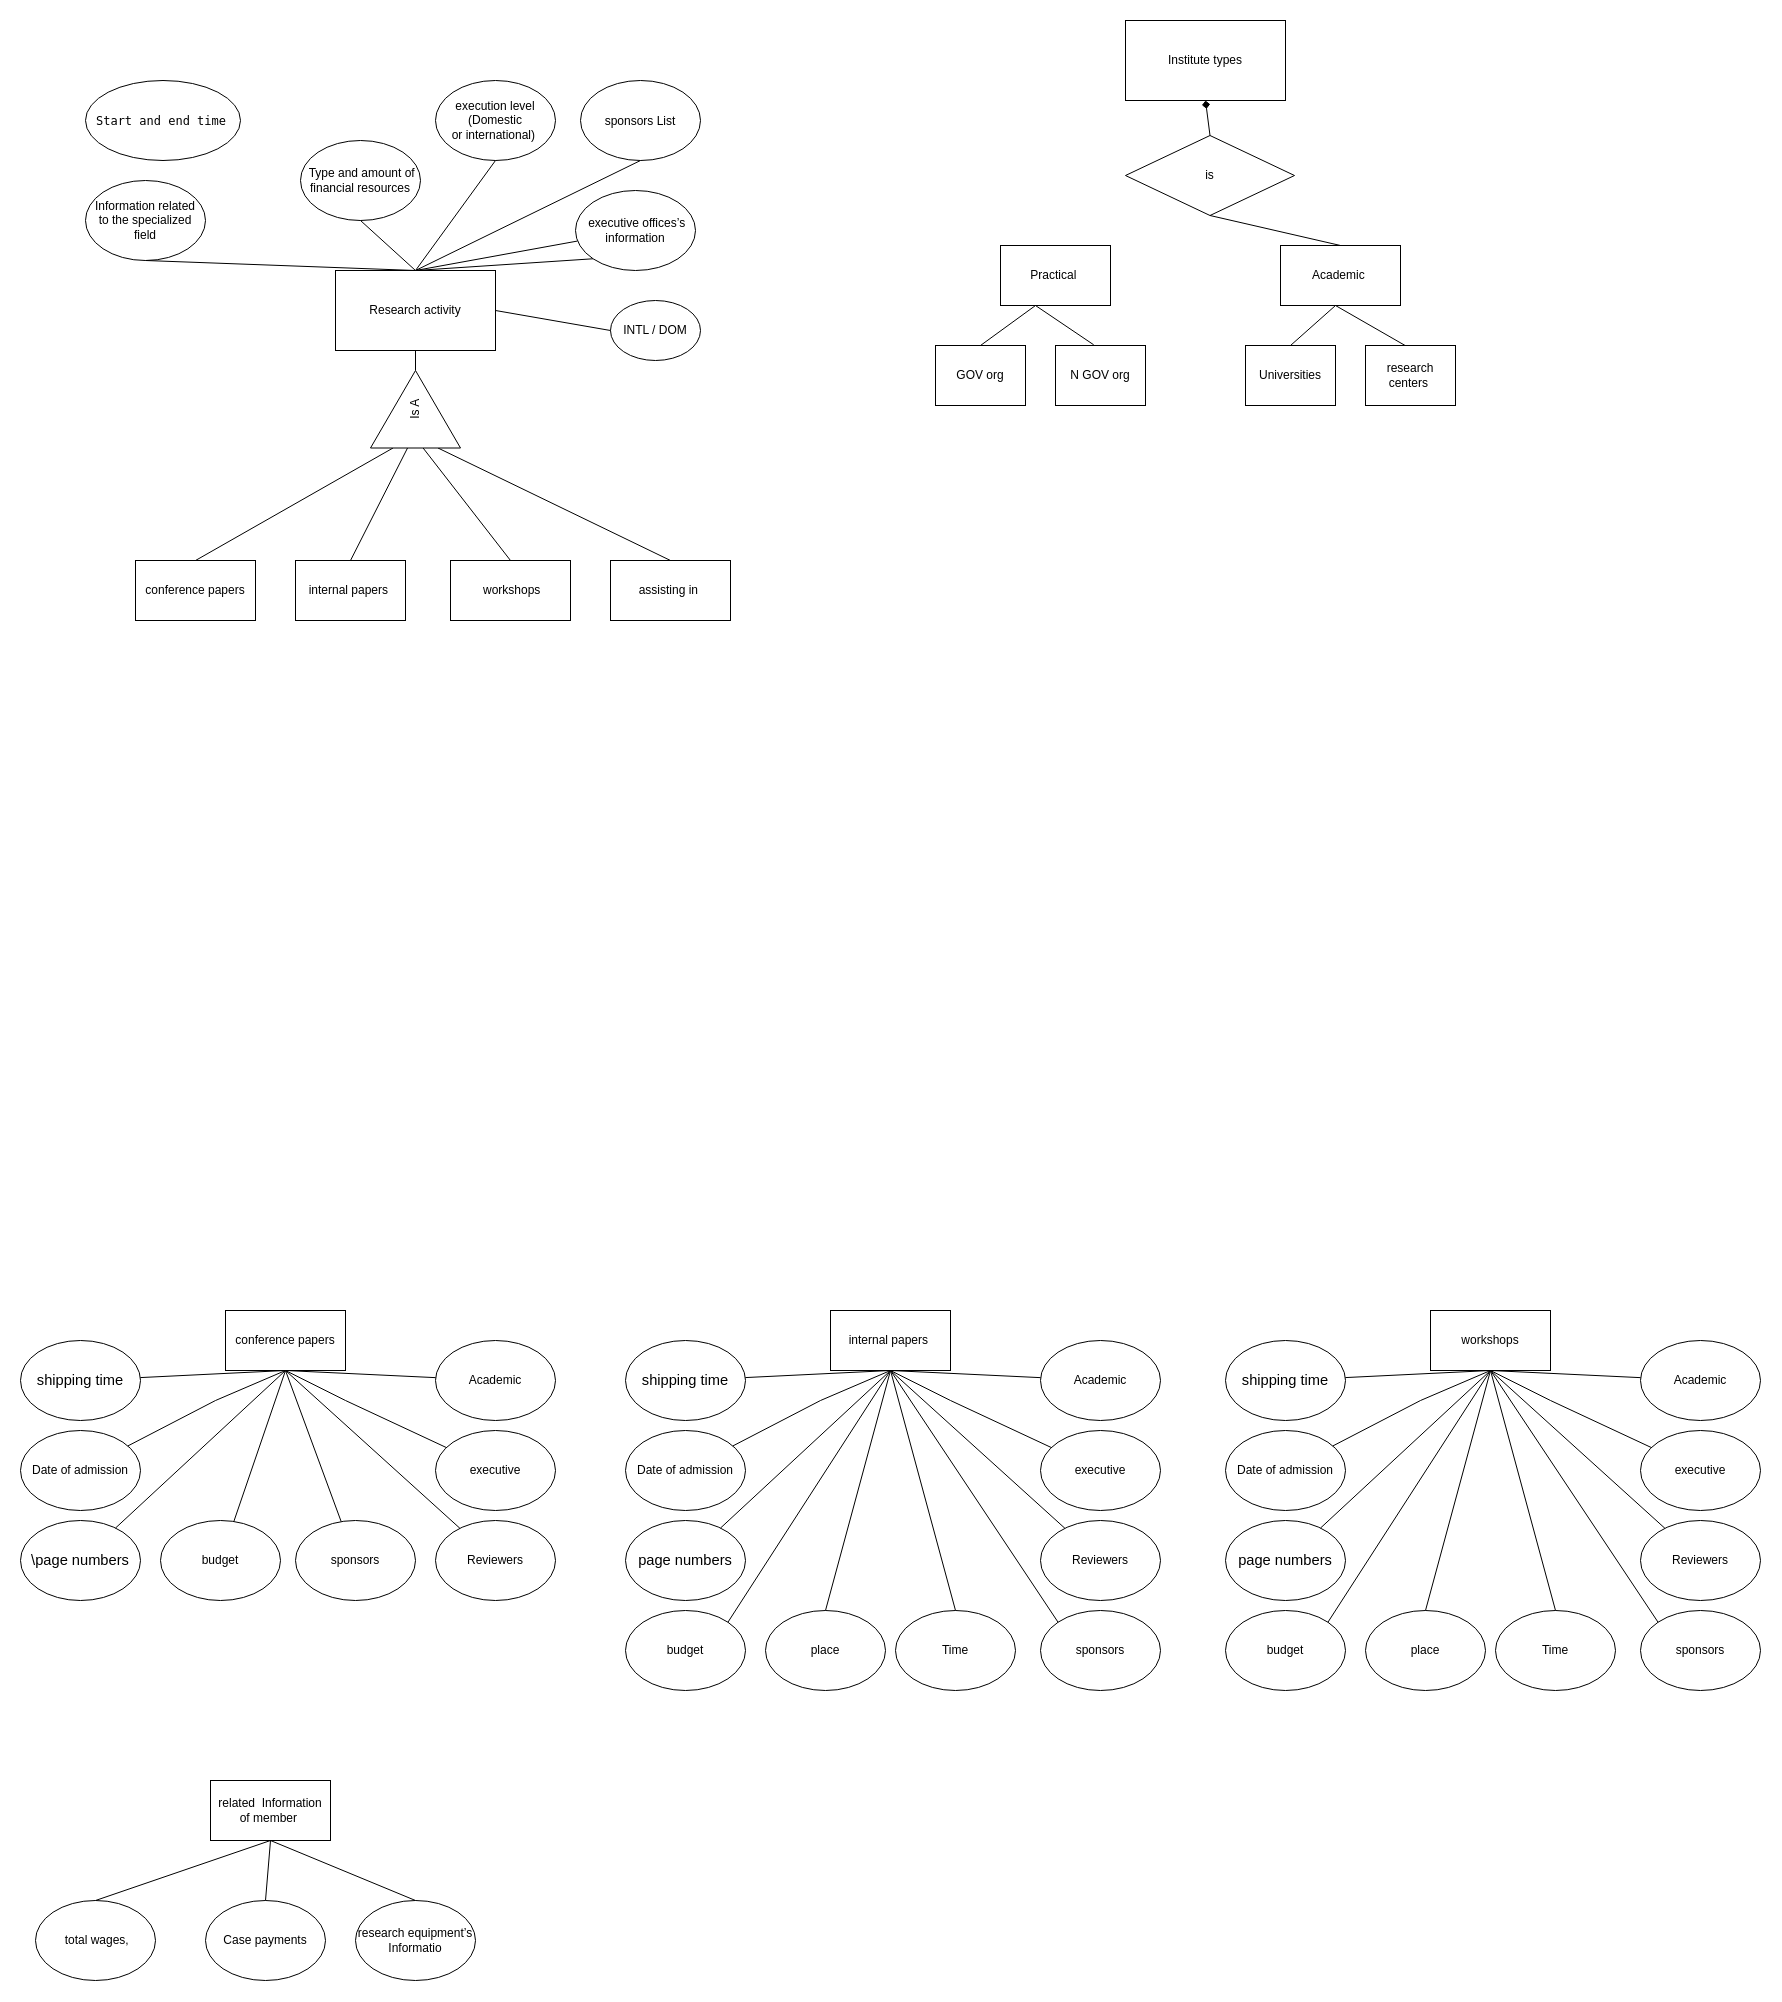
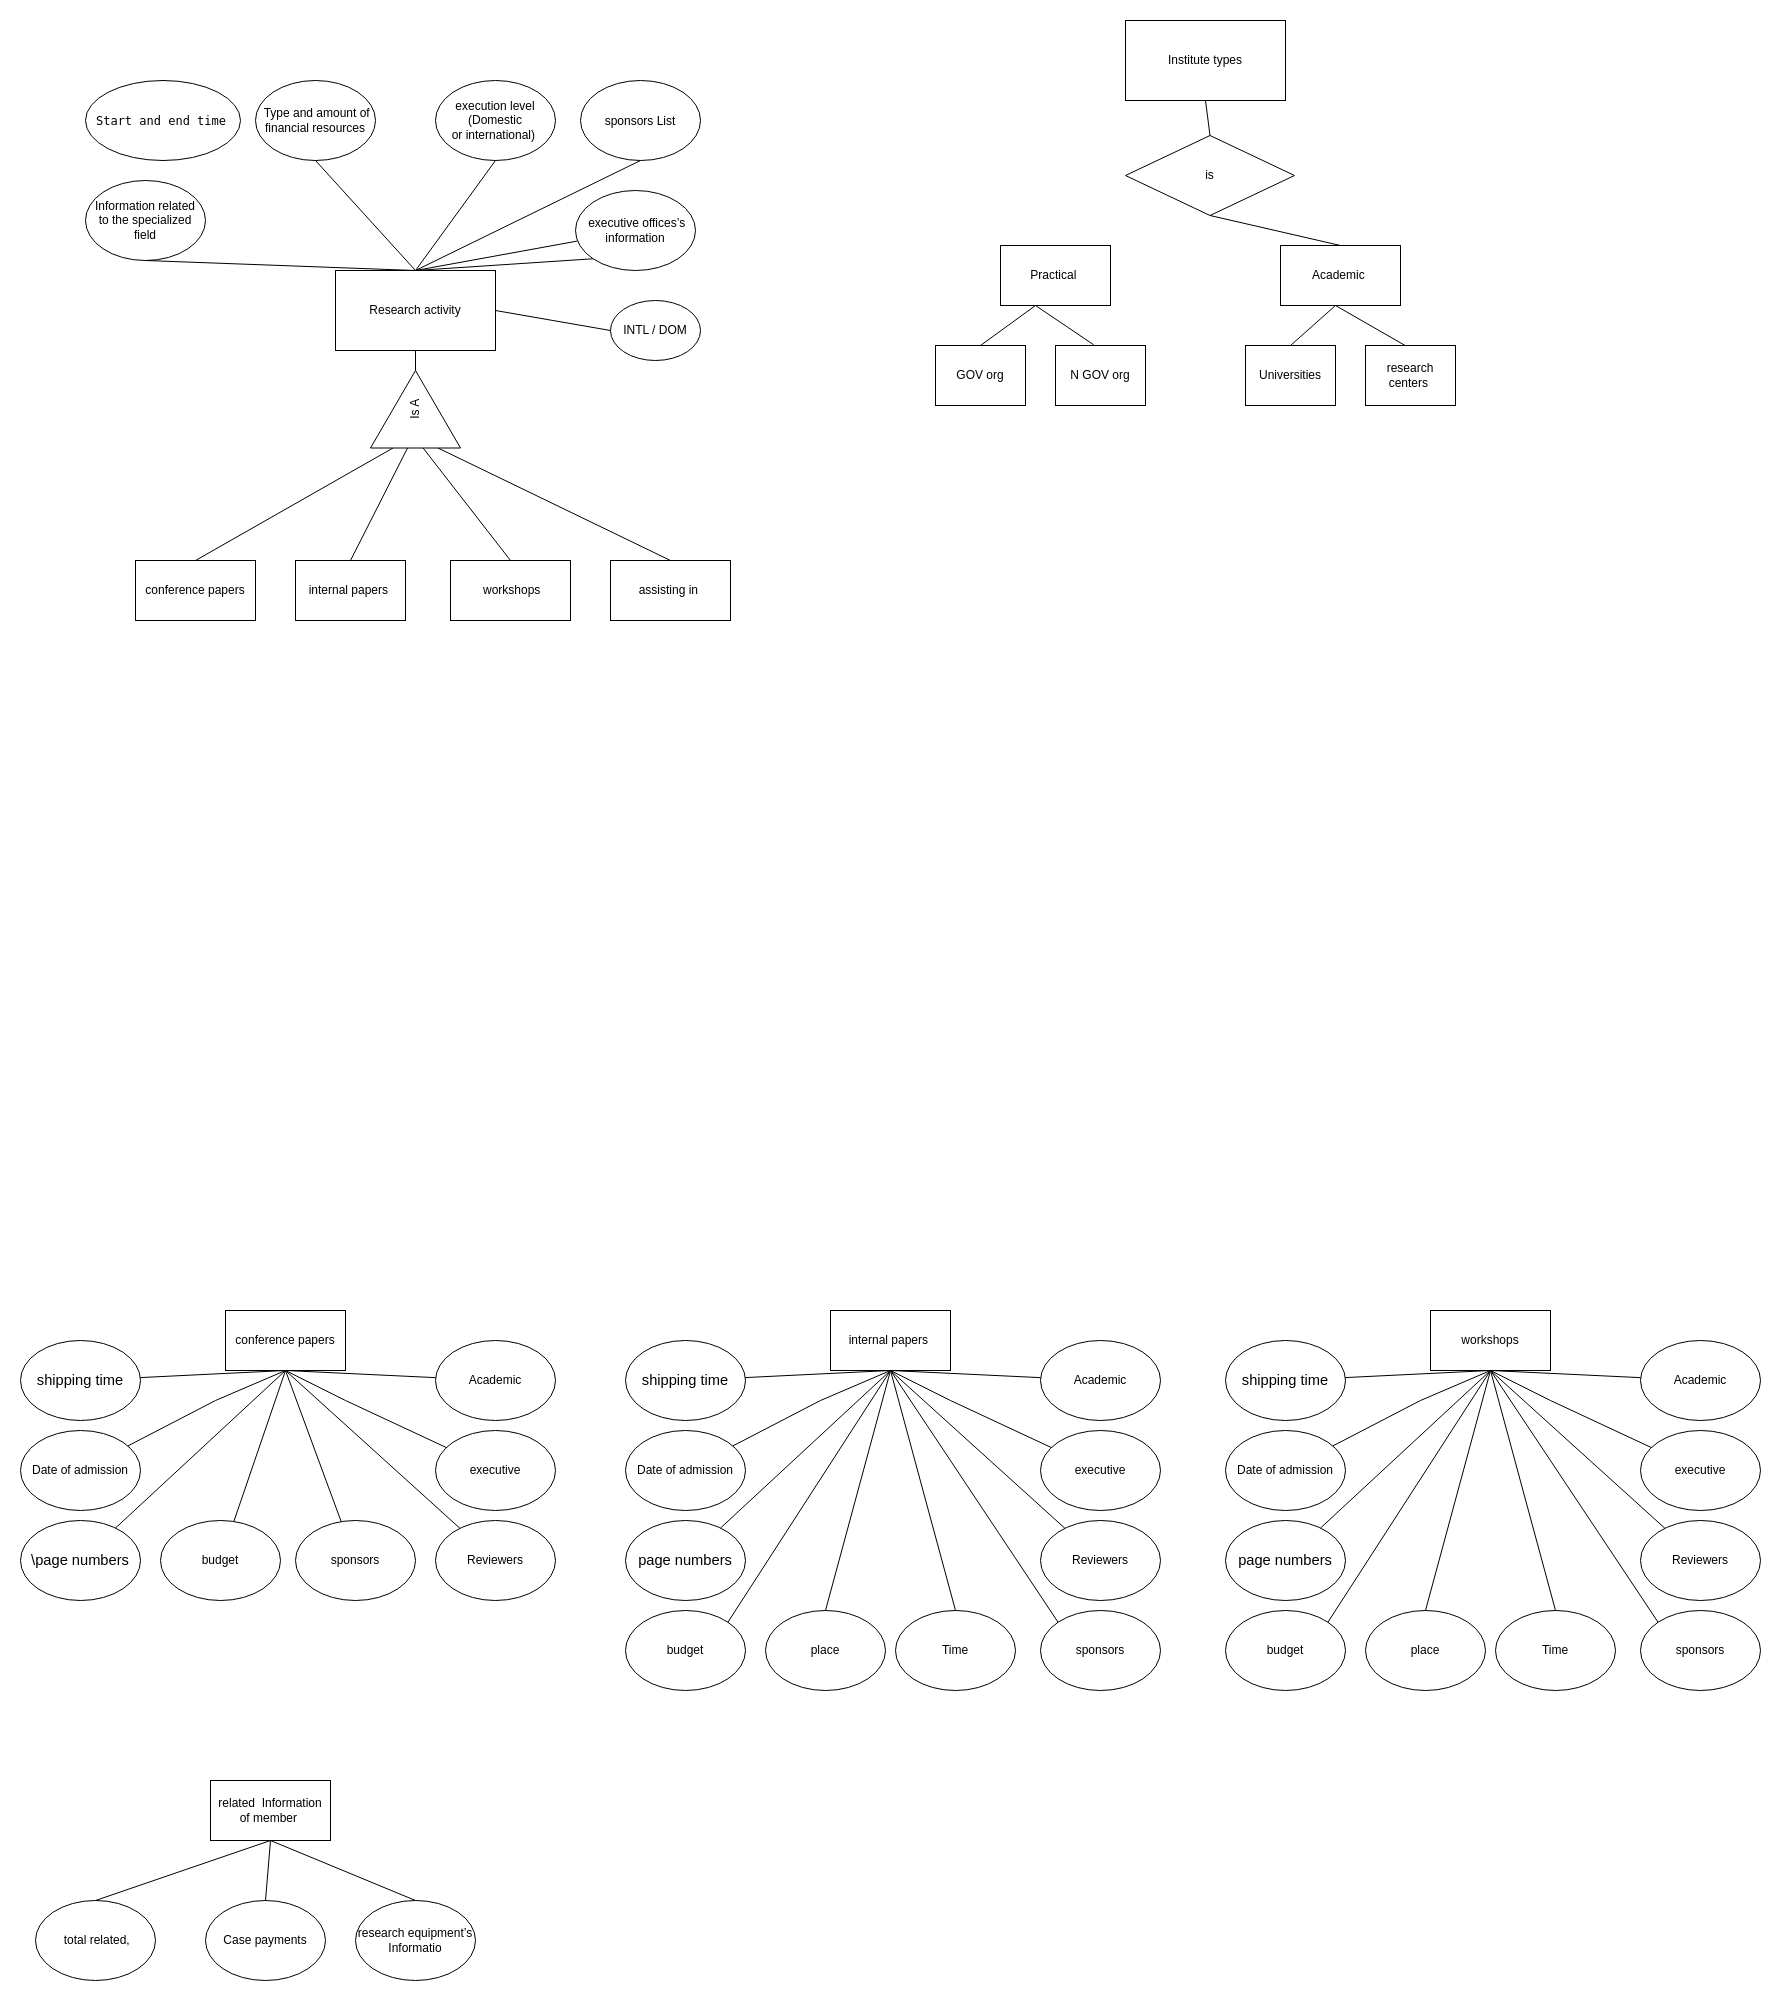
(1207, 109) -> (1206, 105)
(361, 181) -> (316, 121)
(96, 1941) -> (96, 1941)
